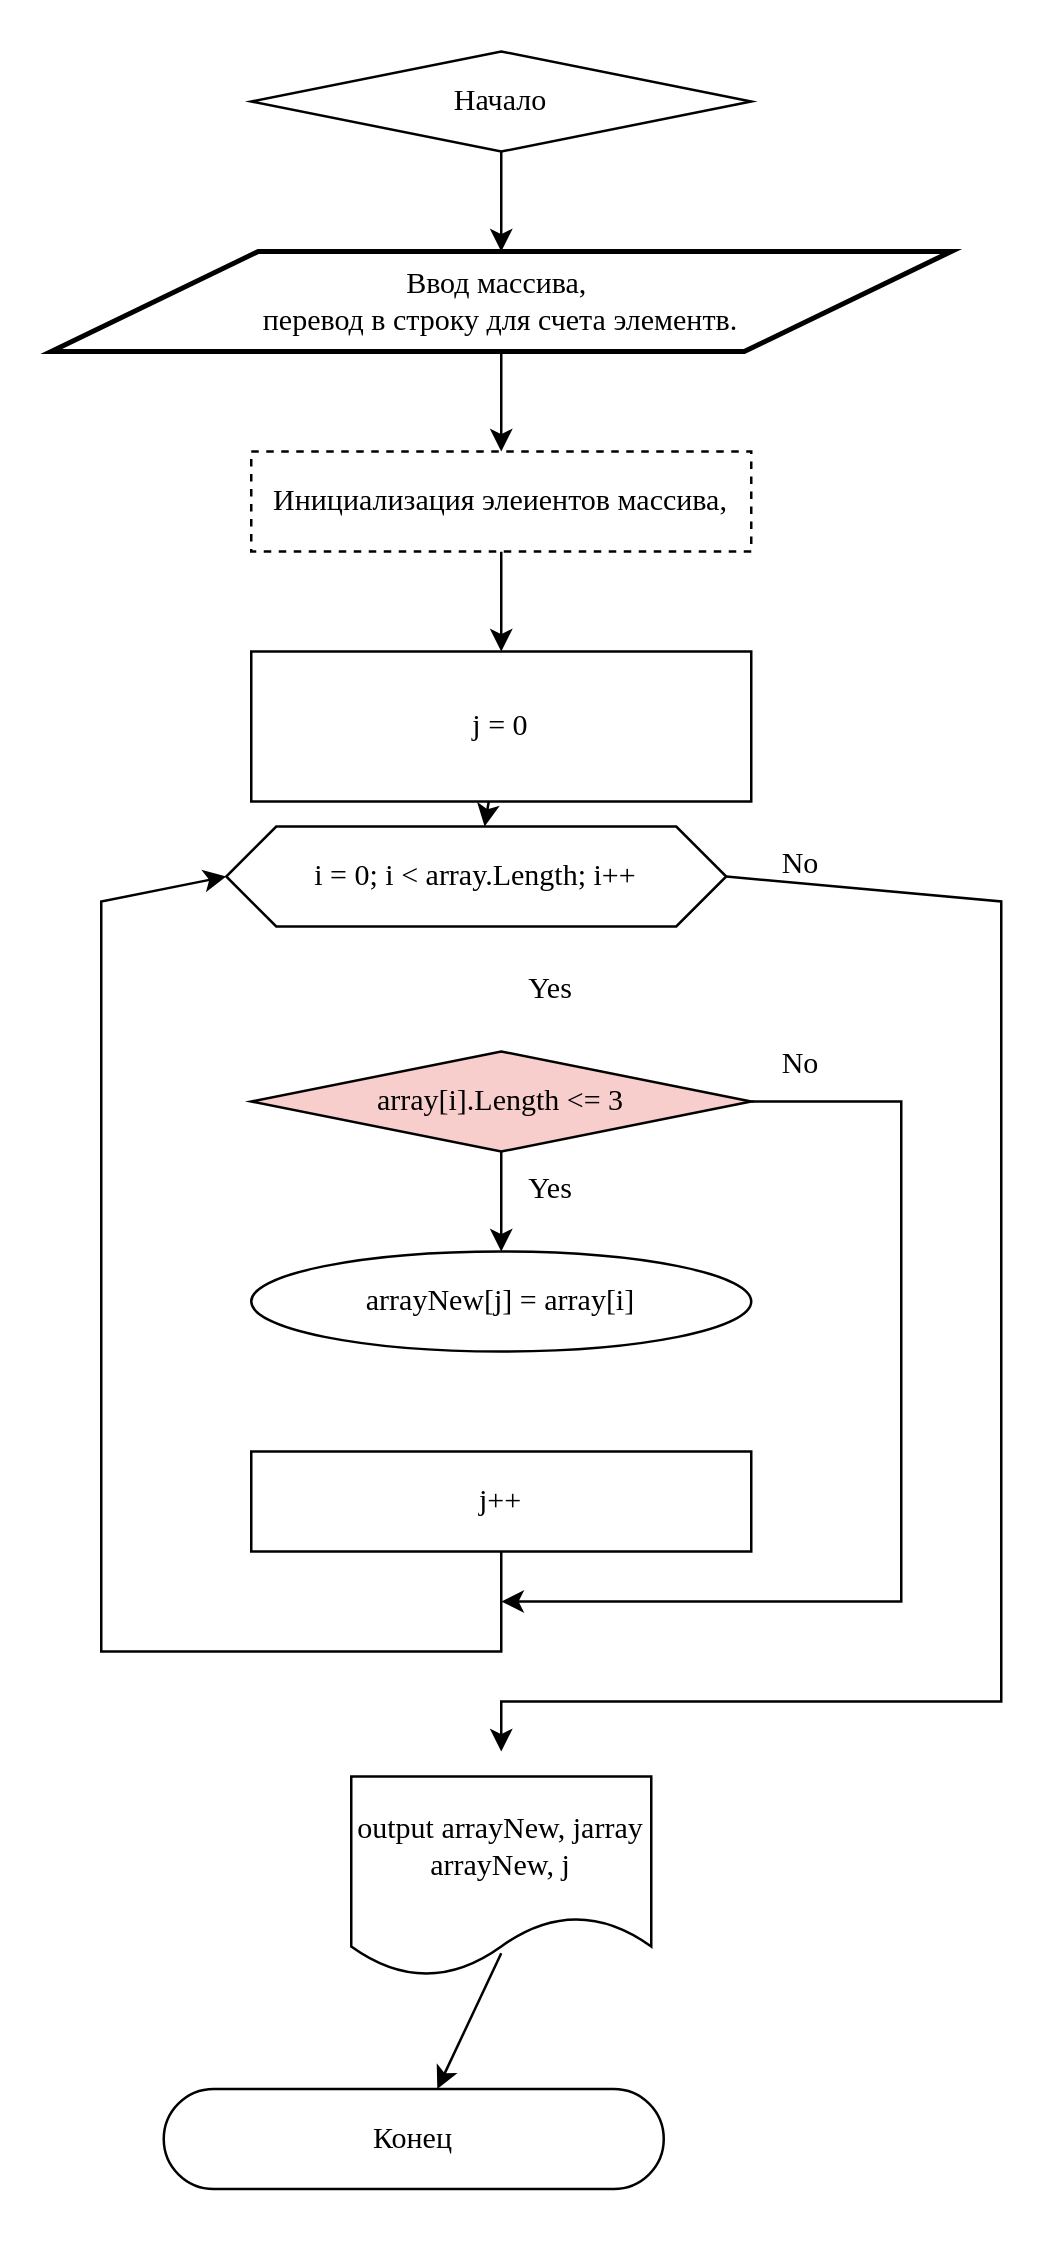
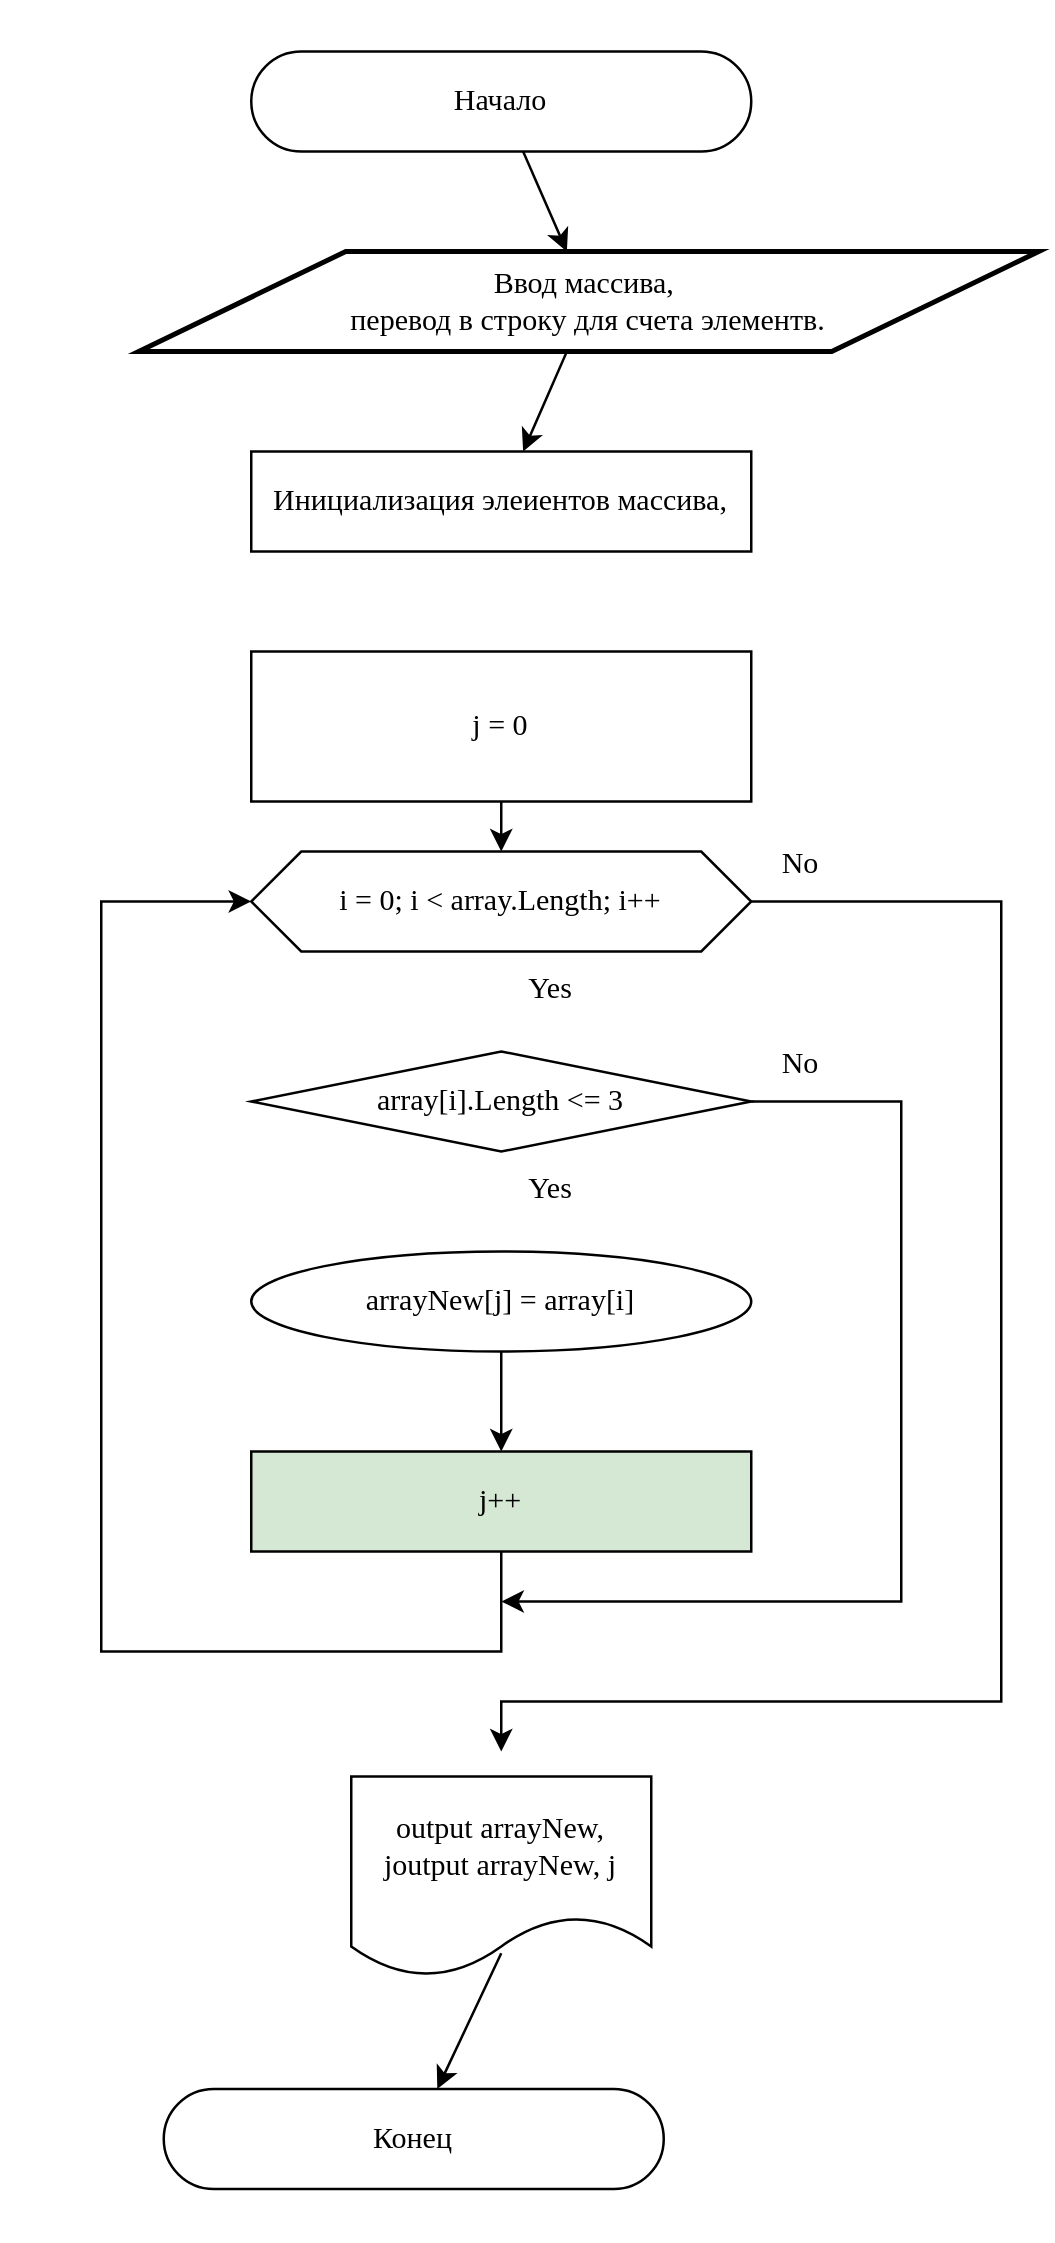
(501, 101) -> (501, 101)
(501, 301) -> (589, 301)
(501, 501) -> (501, 501)
(501, 593) -> none
(476, 876) -> (501, 901)
(501, 1101) -> (501, 1101)
(501, 1193) -> none
none -> (501, 1393)
(501, 1501) -> (501, 1501)
(501, 1846) -> (501, 1846)
